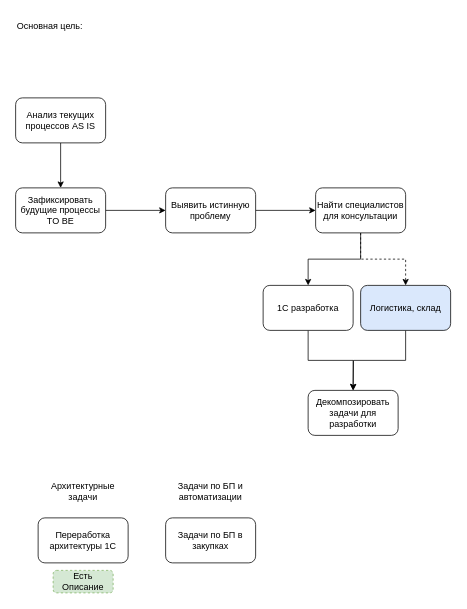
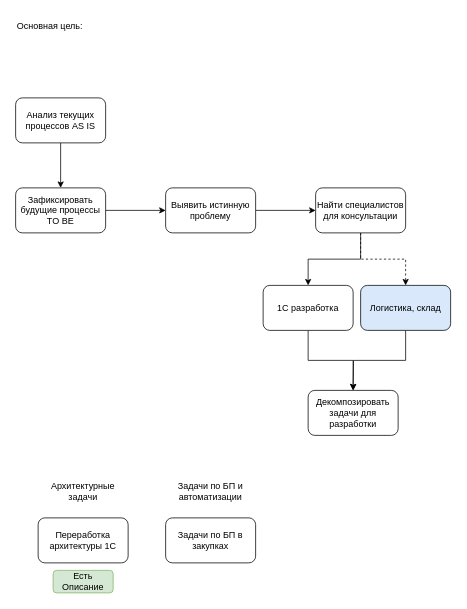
(83, 582) -> (83, 582)
